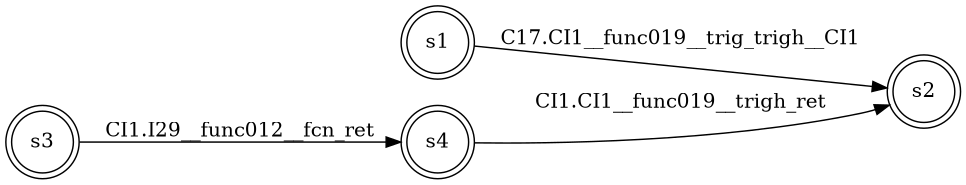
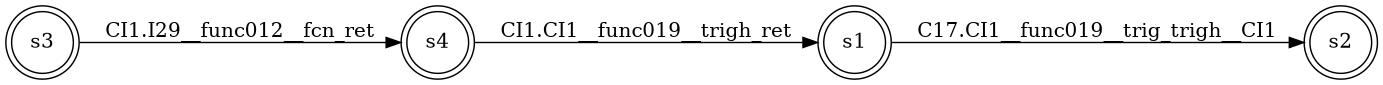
(676, 137) -> (639, 42)
